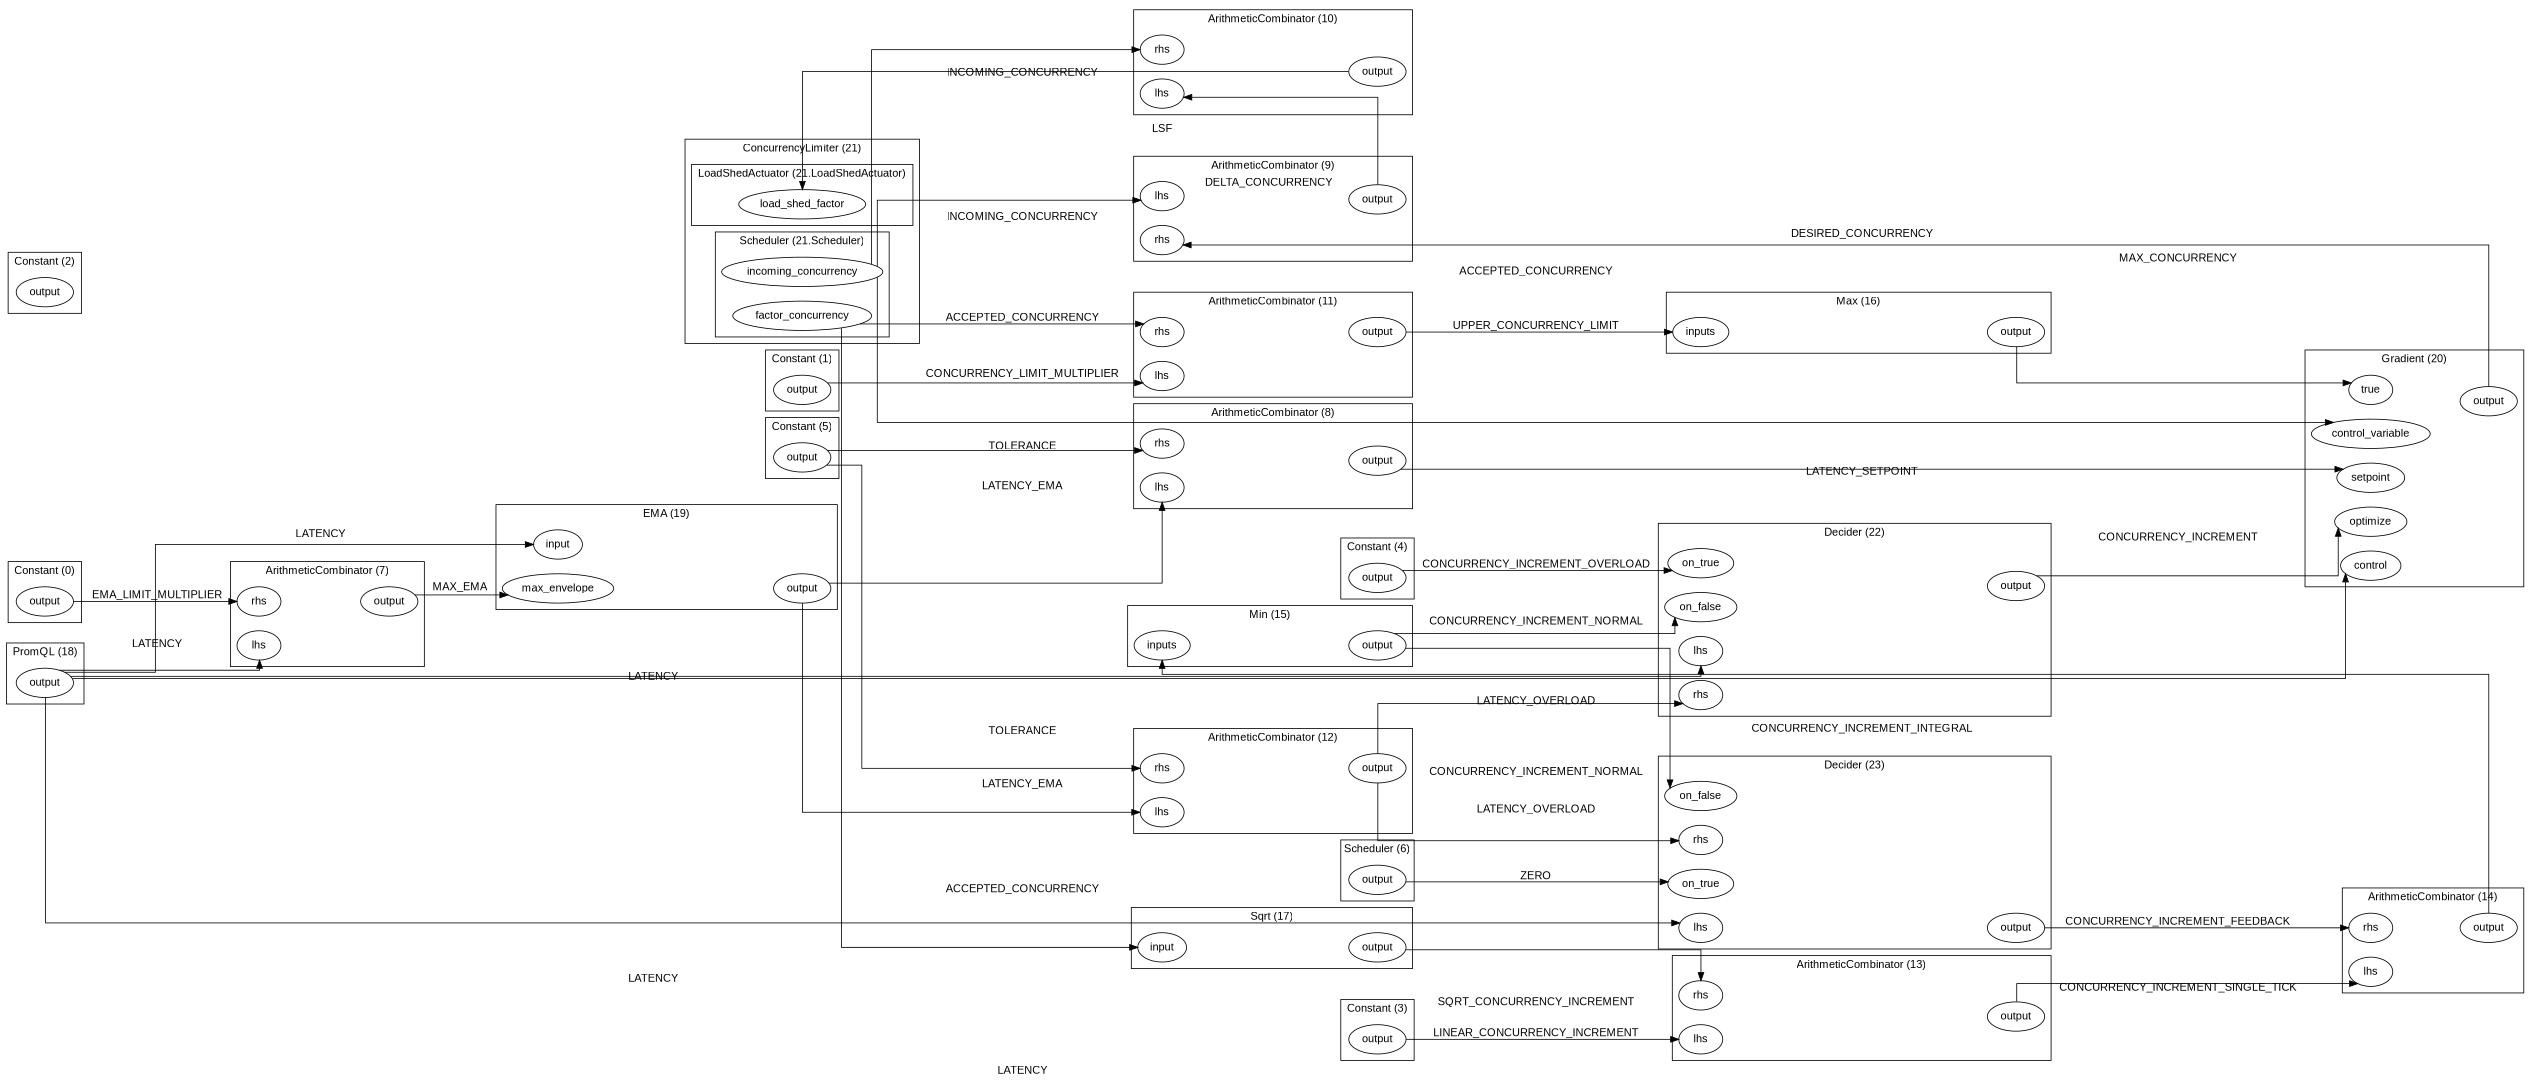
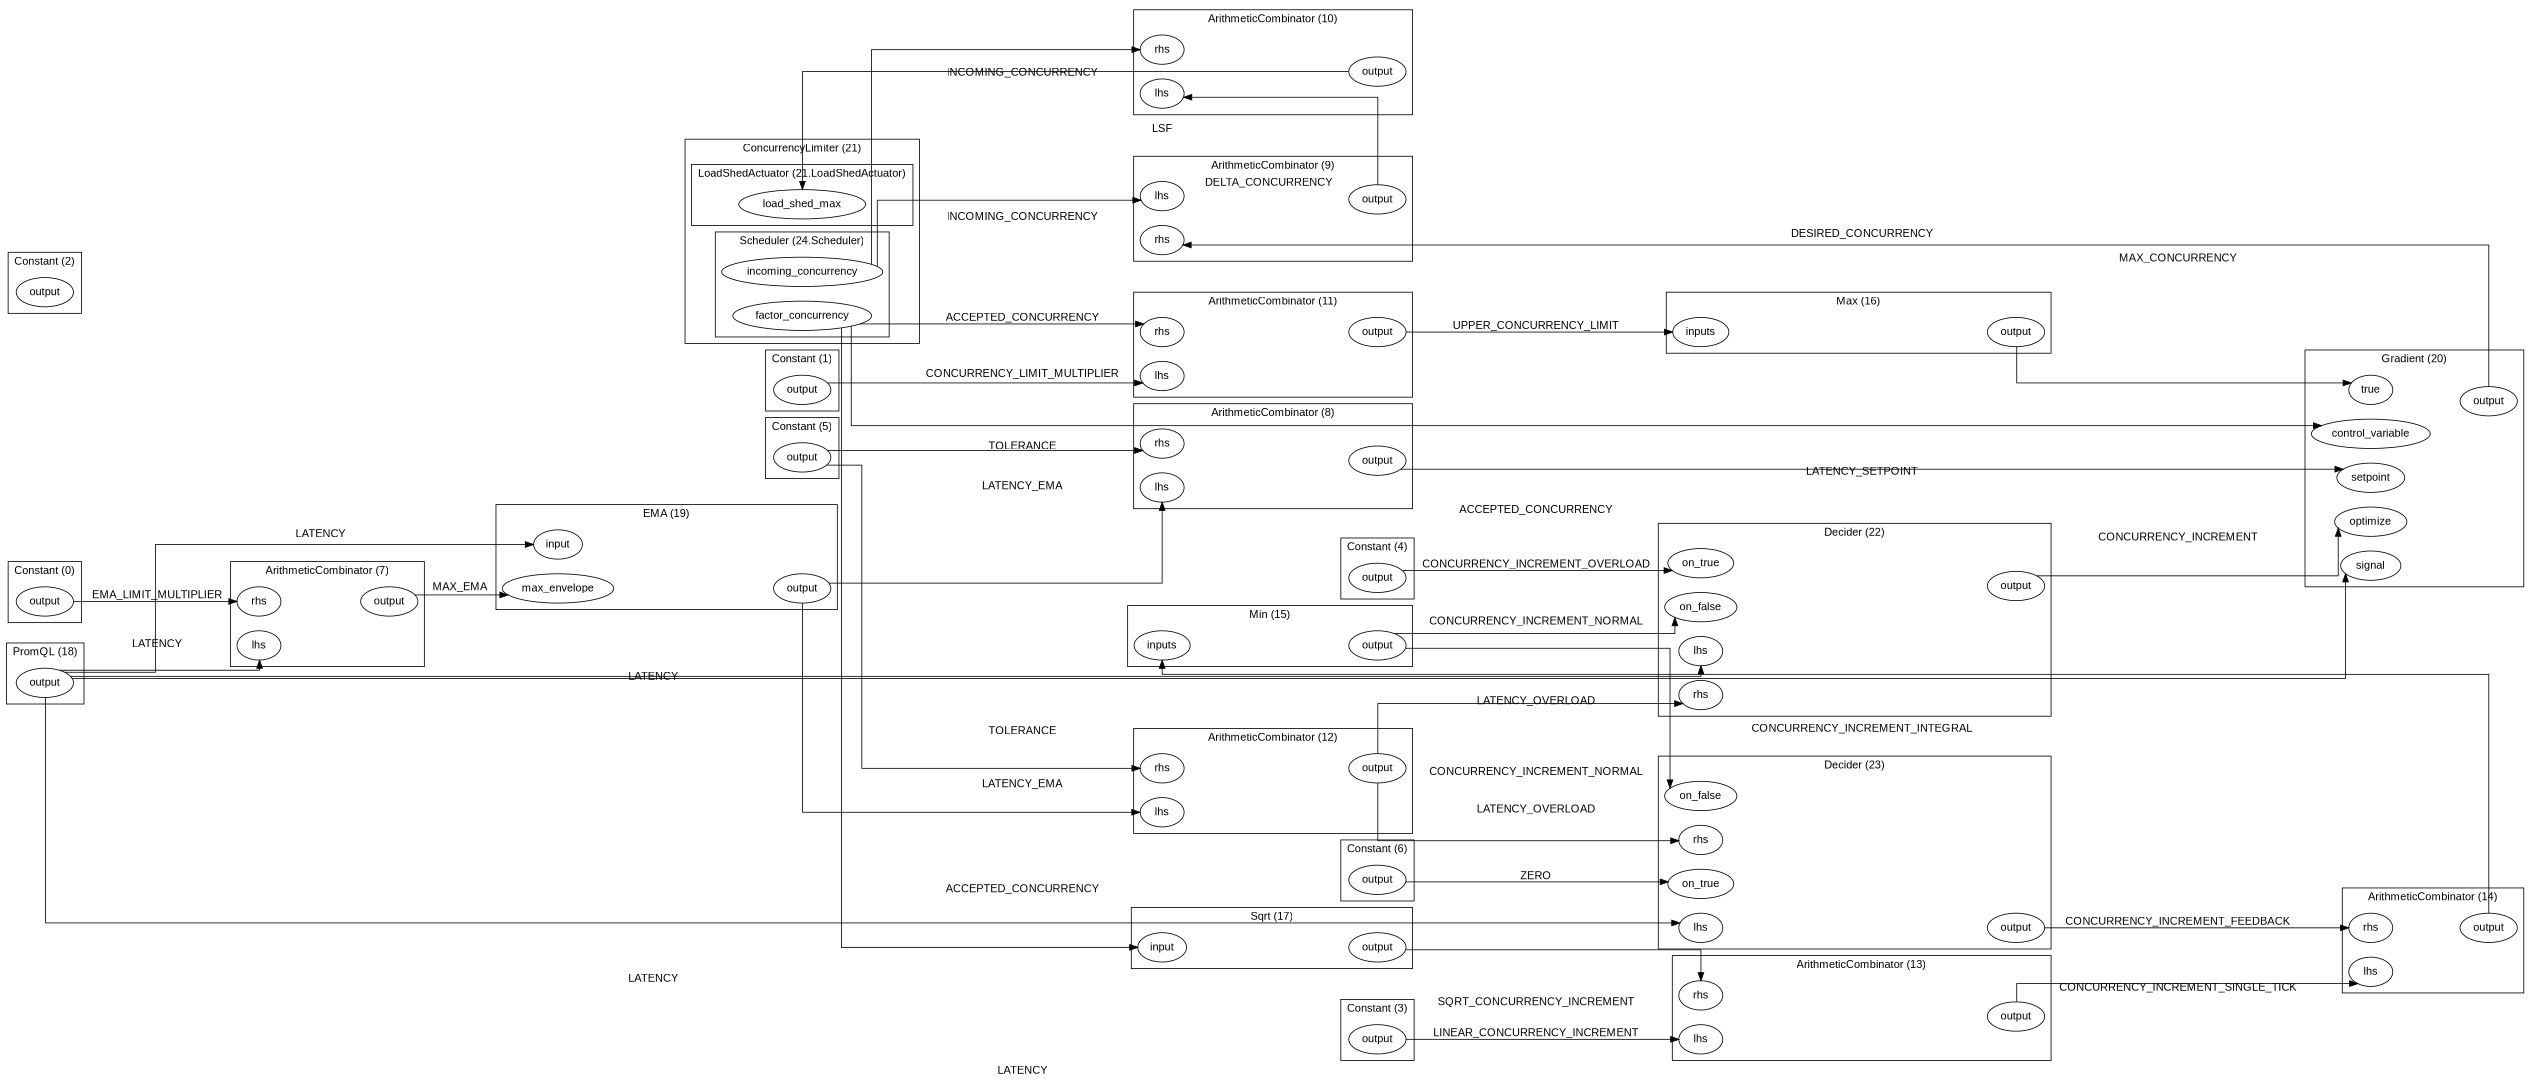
(802, 204) -> (802, 204)
(802, 241) -> (802, 241)
(1529, 422) -> (1533, 426)
(2371, 566) -> (2371, 566)
(1377, 849) -> (1377, 849)
